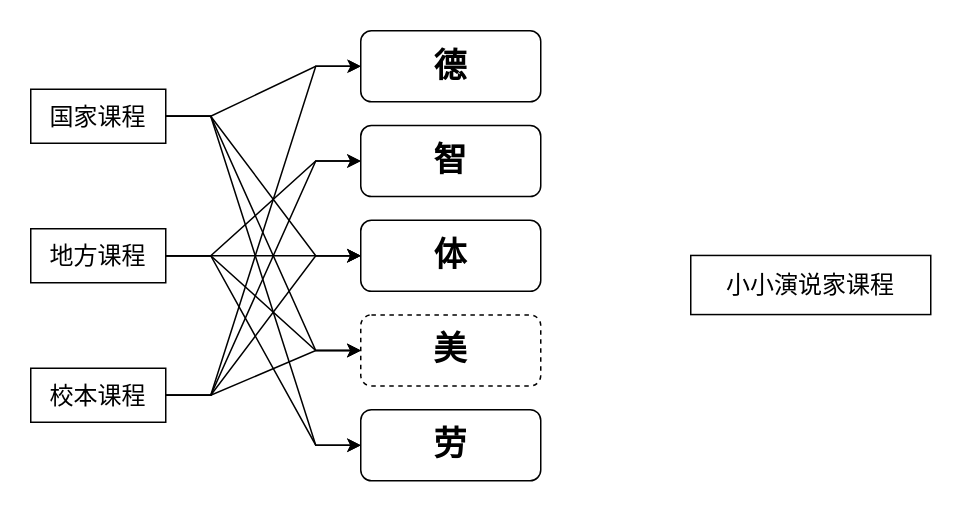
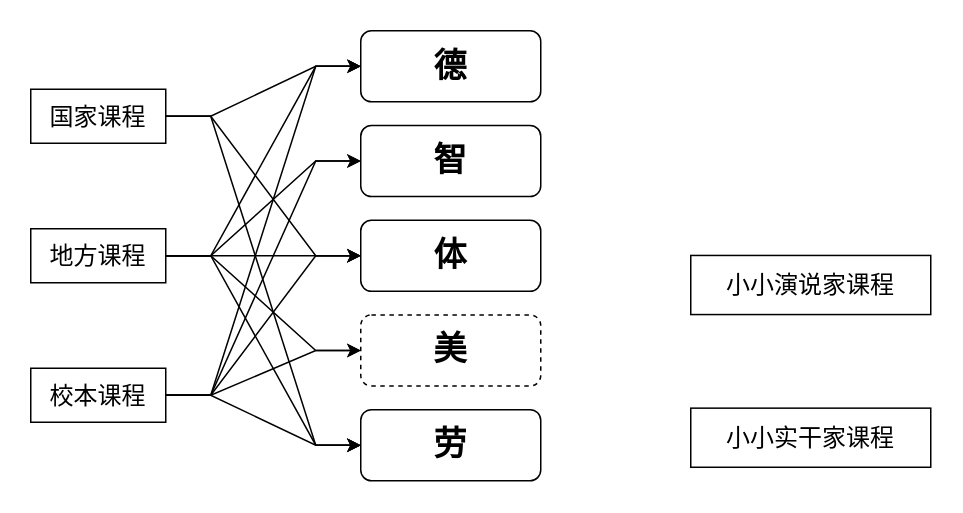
none -> (262, 164)
(290, 292) -> none
none -> (262, 420)
none -> (811, 438)
